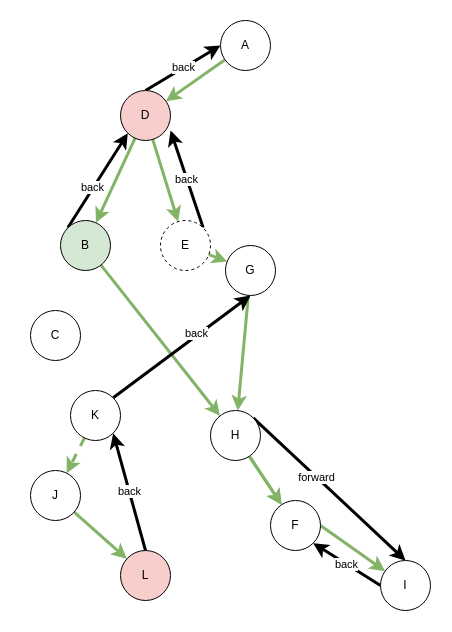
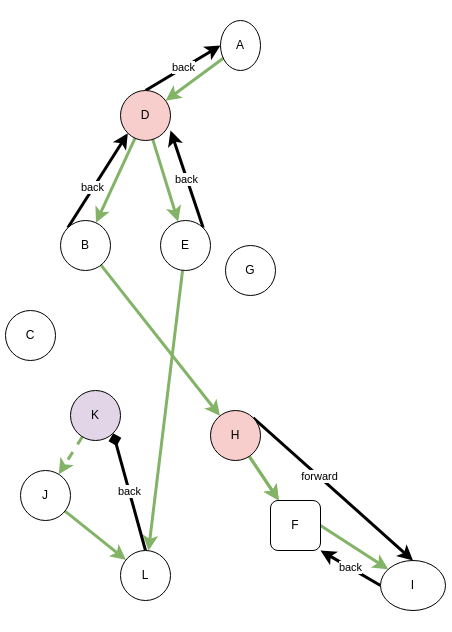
(246, 46) -> (241, 46)
(86, 246) -> (86, 246)
(186, 246) -> (186, 246)
(213, 256) -> (161, 449)
(56, 336) -> (31, 336)
(244, 347) -> none
(177, 350) -> none
(96, 416) -> (96, 416)
(236, 436) -> (236, 436)
(116, 445) -> (116, 445)
(56, 496) -> (46, 496)
(296, 526) -> (296, 526)
(146, 576) -> (146, 576)
(406, 586) -> (413, 586)
